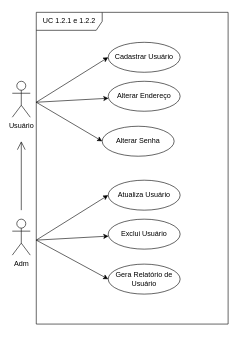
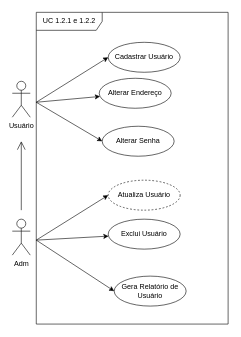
(144, 96) -> (135, 93)
(144, 195) -> (144, 195)
(144, 279) -> (150, 291)
